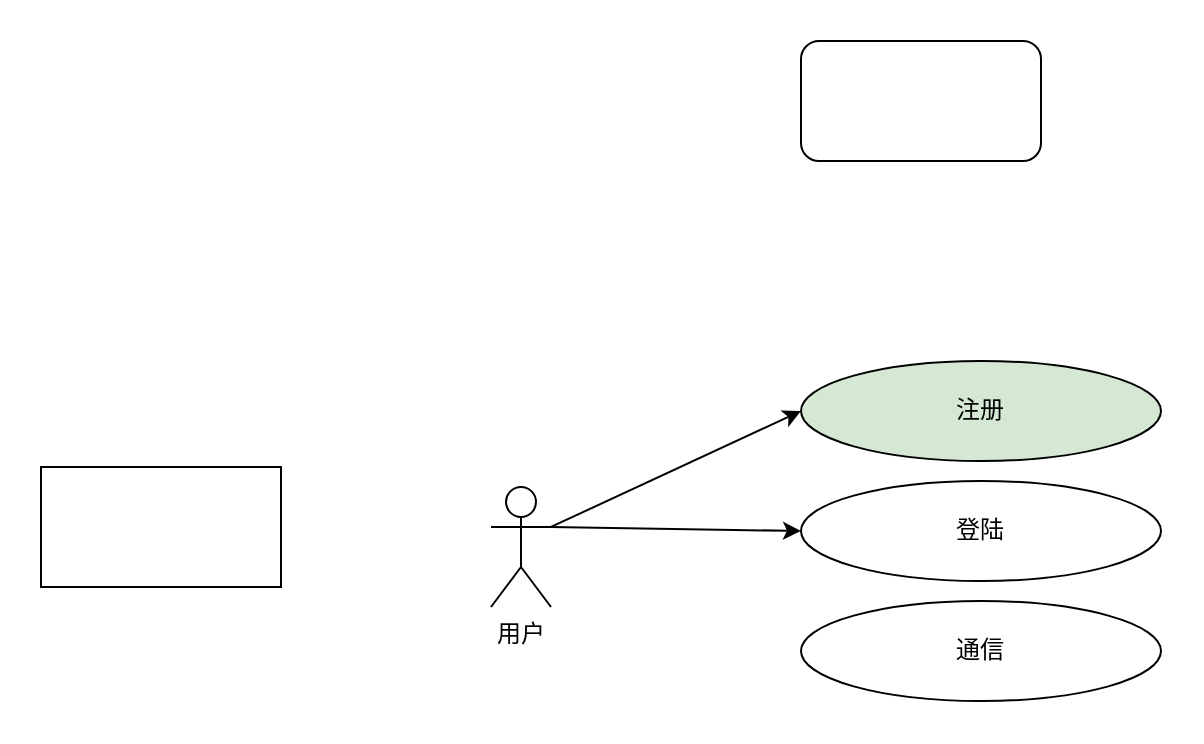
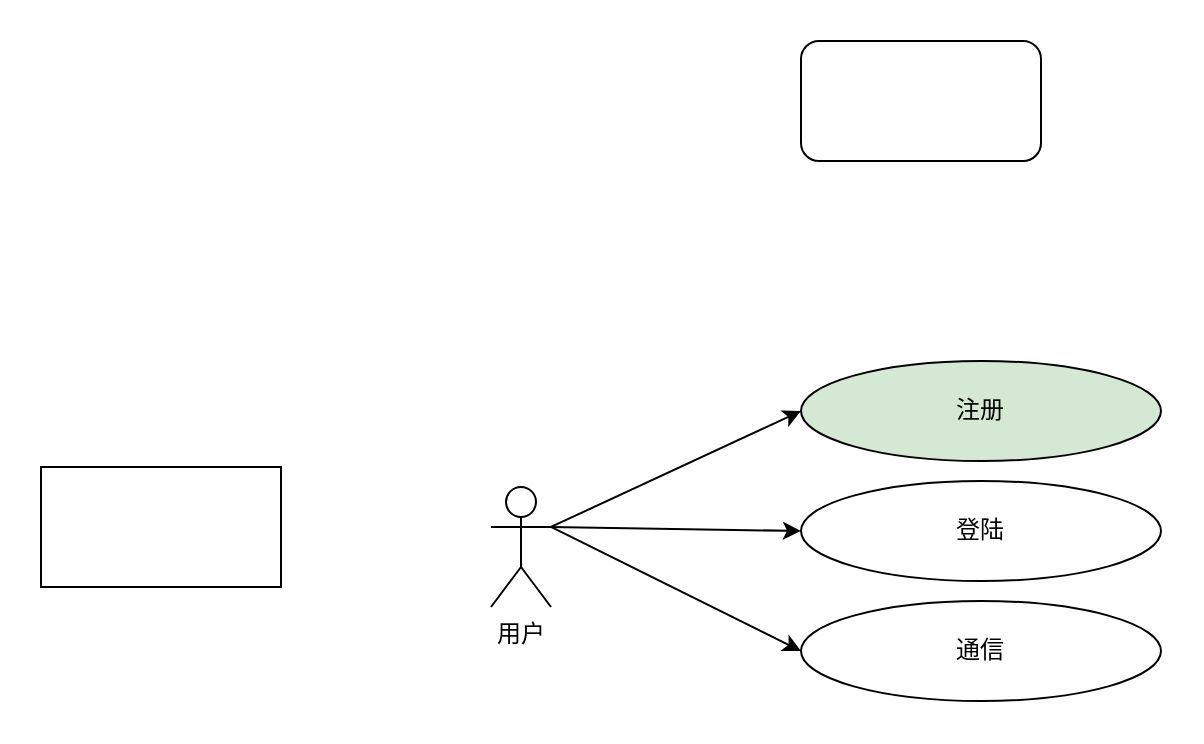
none -> (673, 587)
